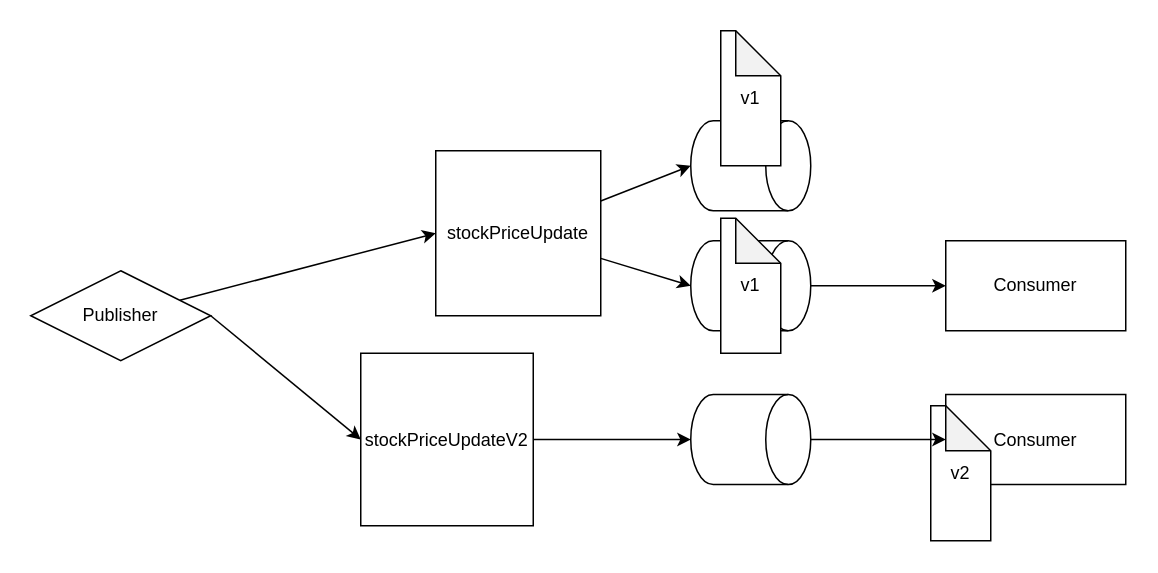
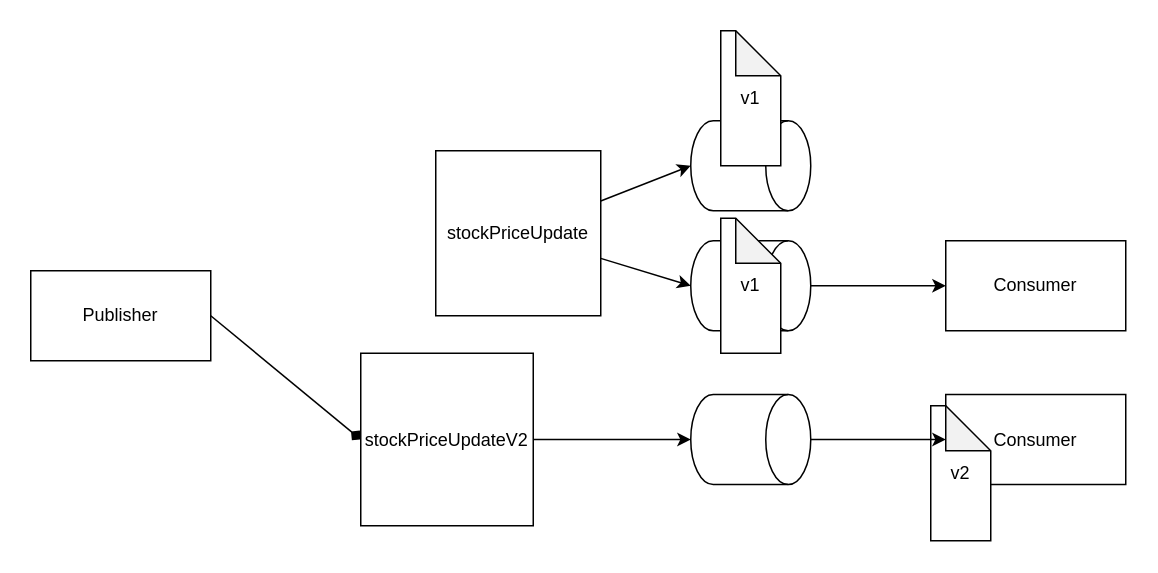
(303, 268) -> none
(121, 316) -> (121, 316)
(351, 432) -> (351, 432)
